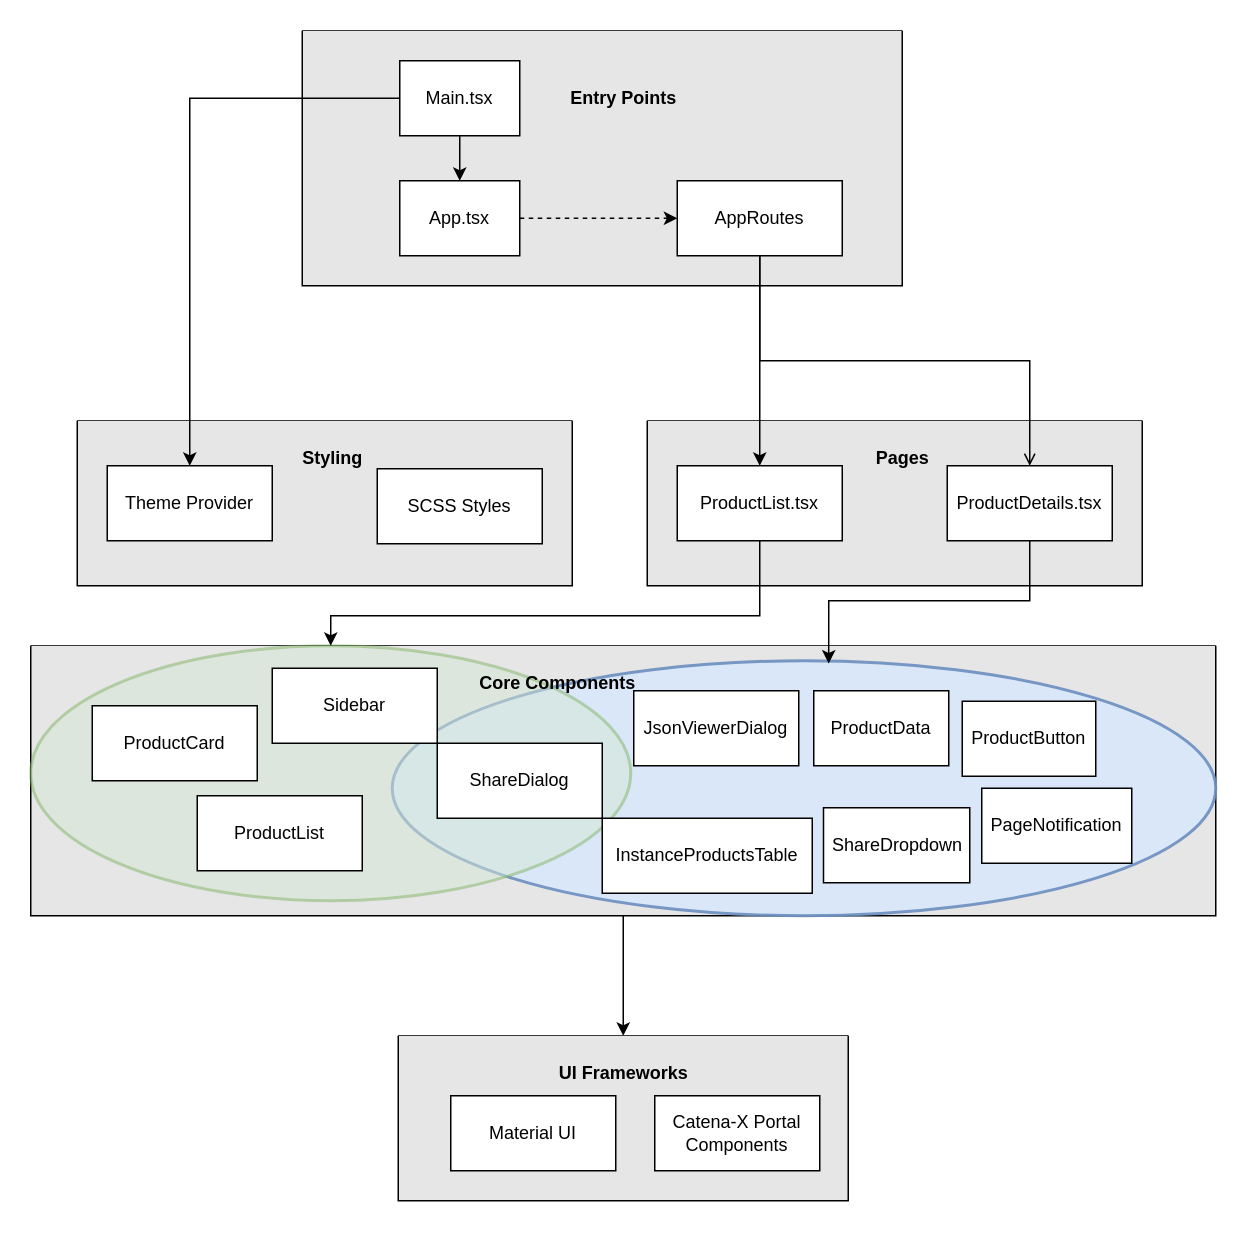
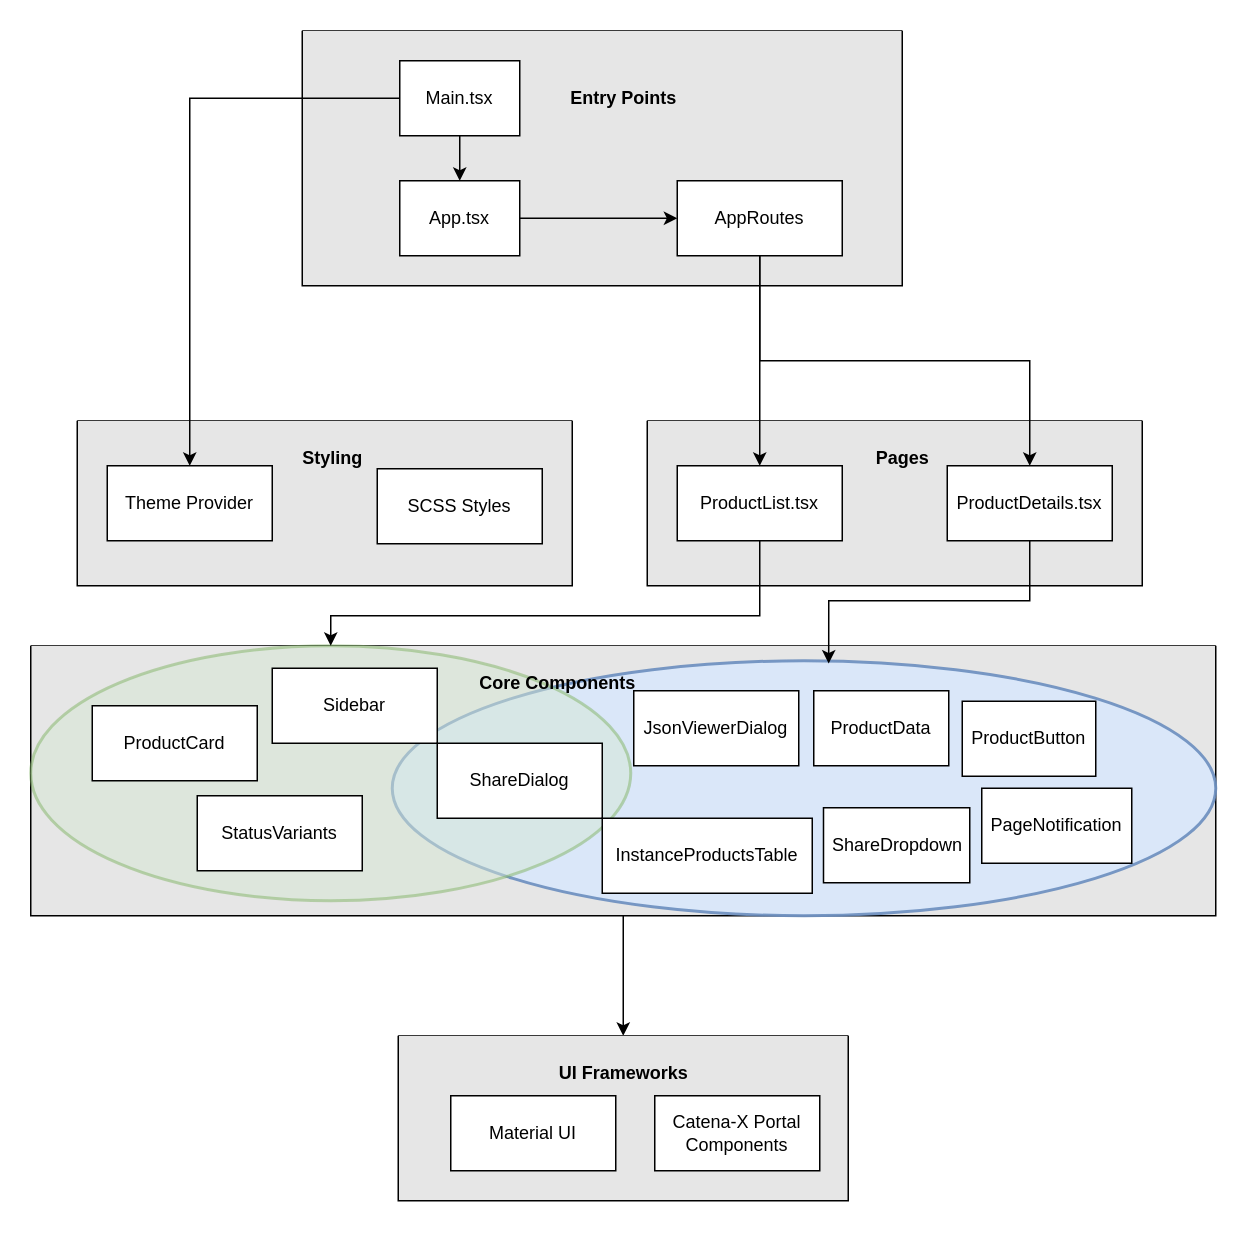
(593, 218) -> (593, 218)
(1030, 456) -> (1030, 454)
(280, 833) -> (280, 833)
